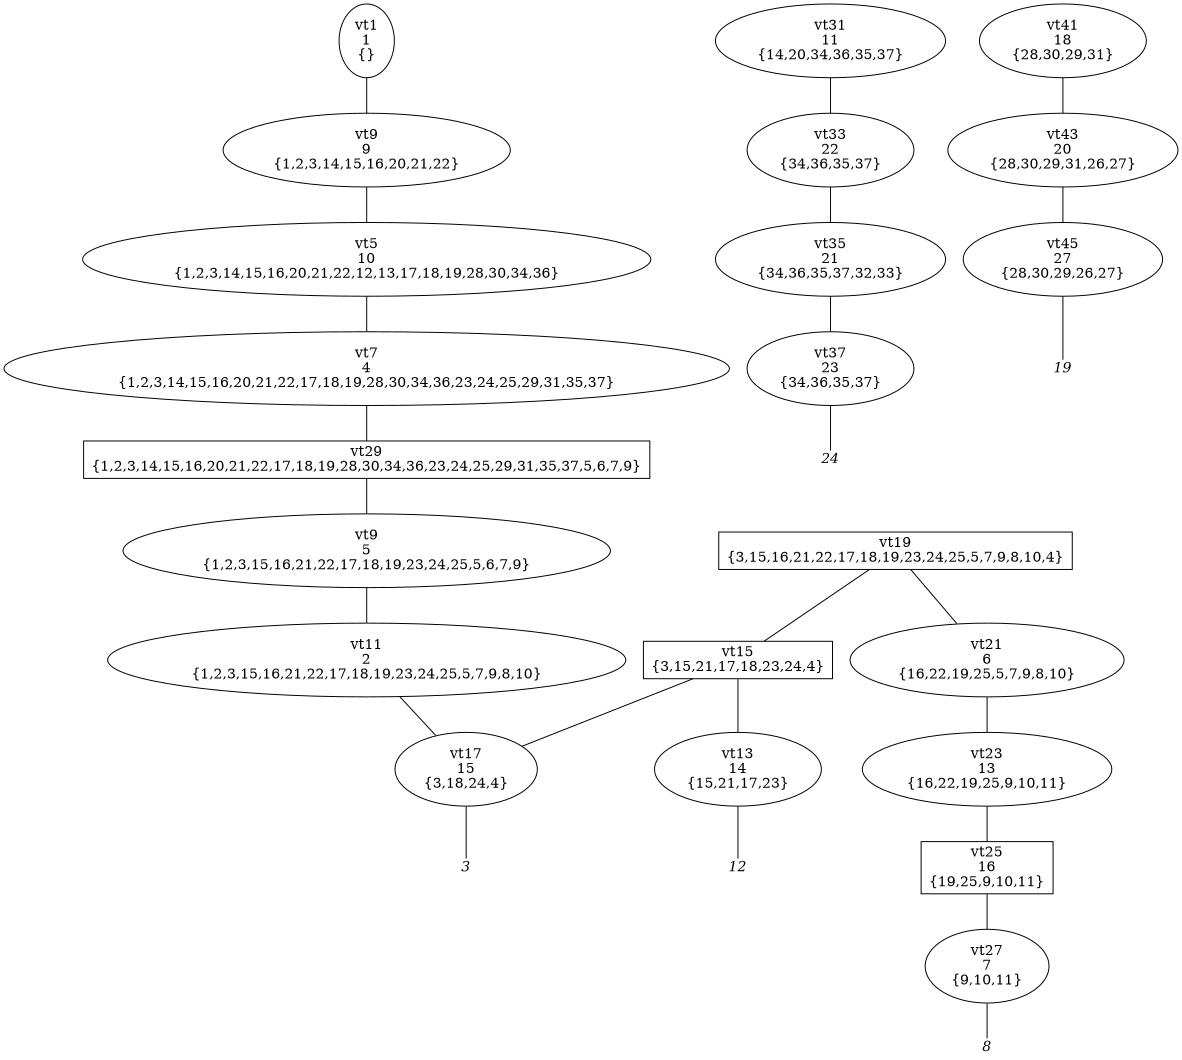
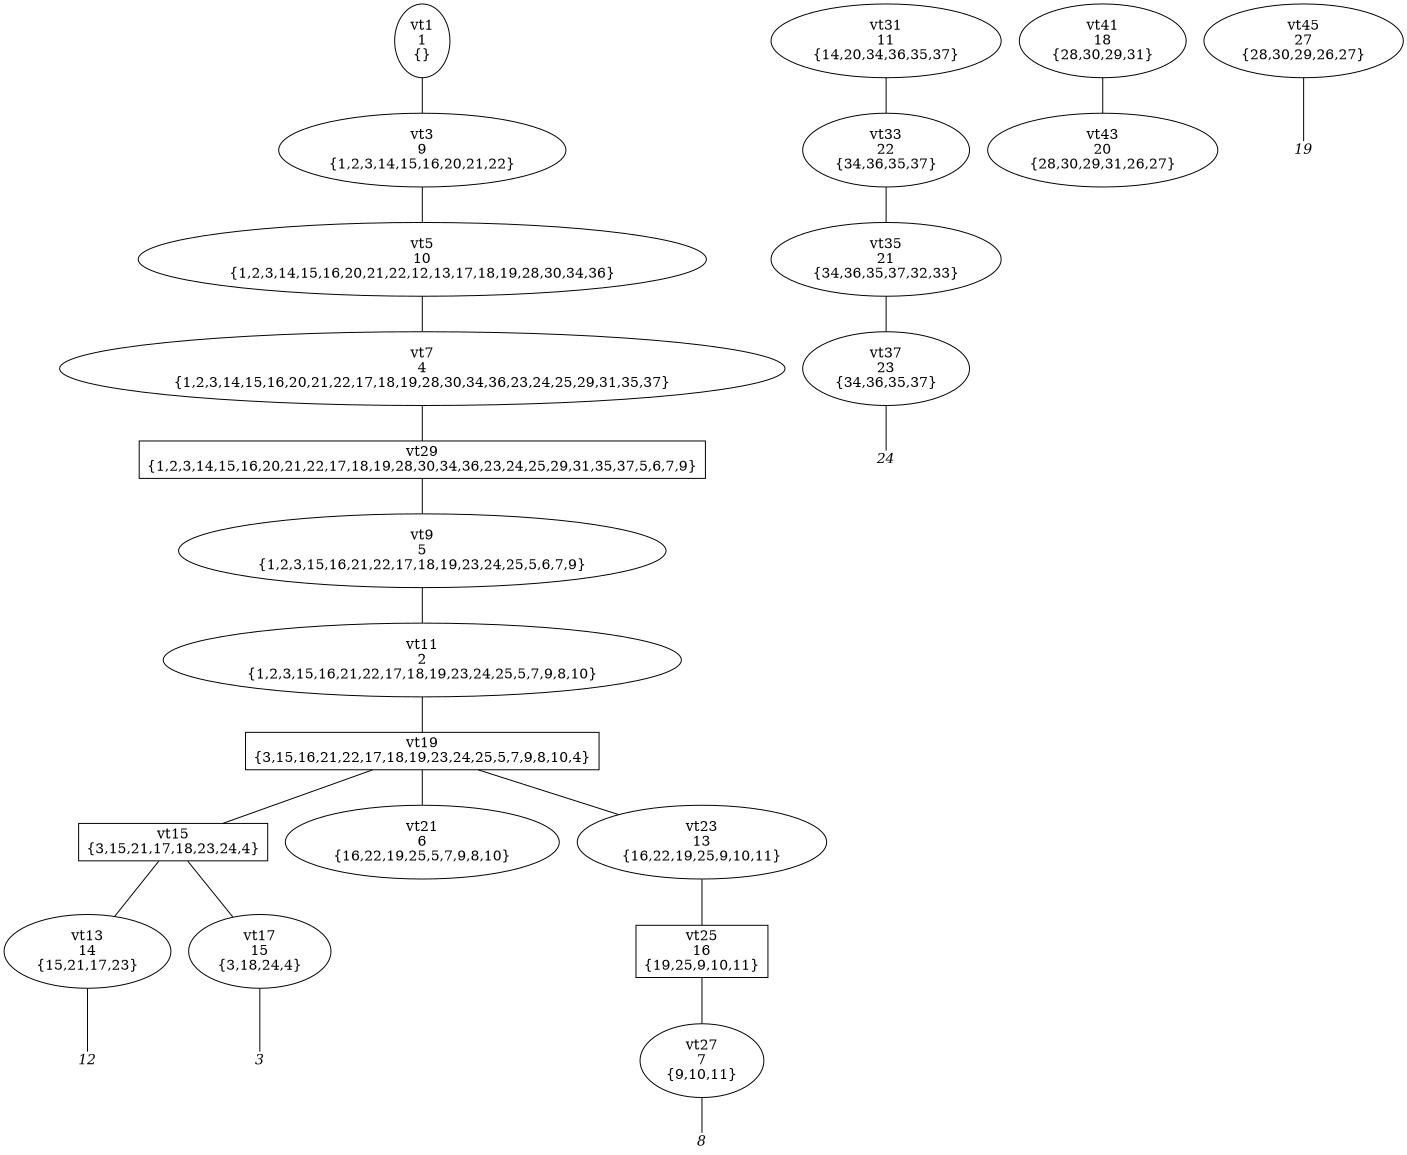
(367, 150) -> (422, 150)
(1063, 205) -> none
(987, 715) -> (548, 792)
(418, 716) -> (422, 715)
